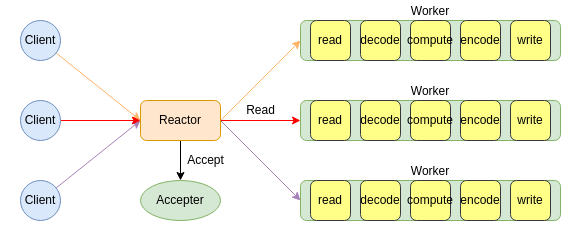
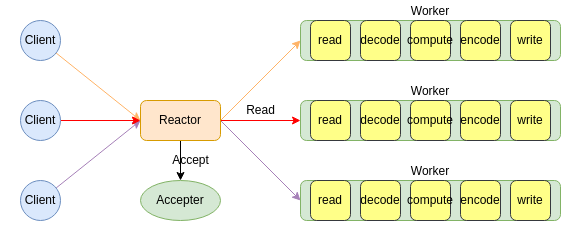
(206, 161) -> (191, 161)
